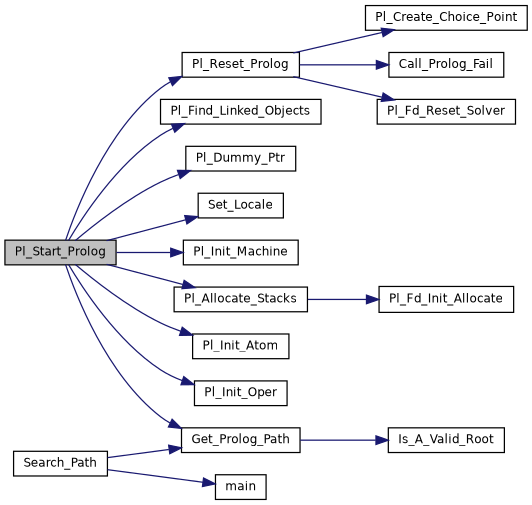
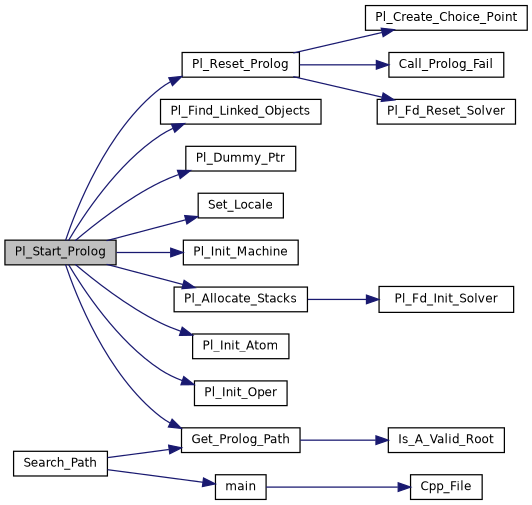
(446, 299) -> (446, 299)
none -> (446, 487)
